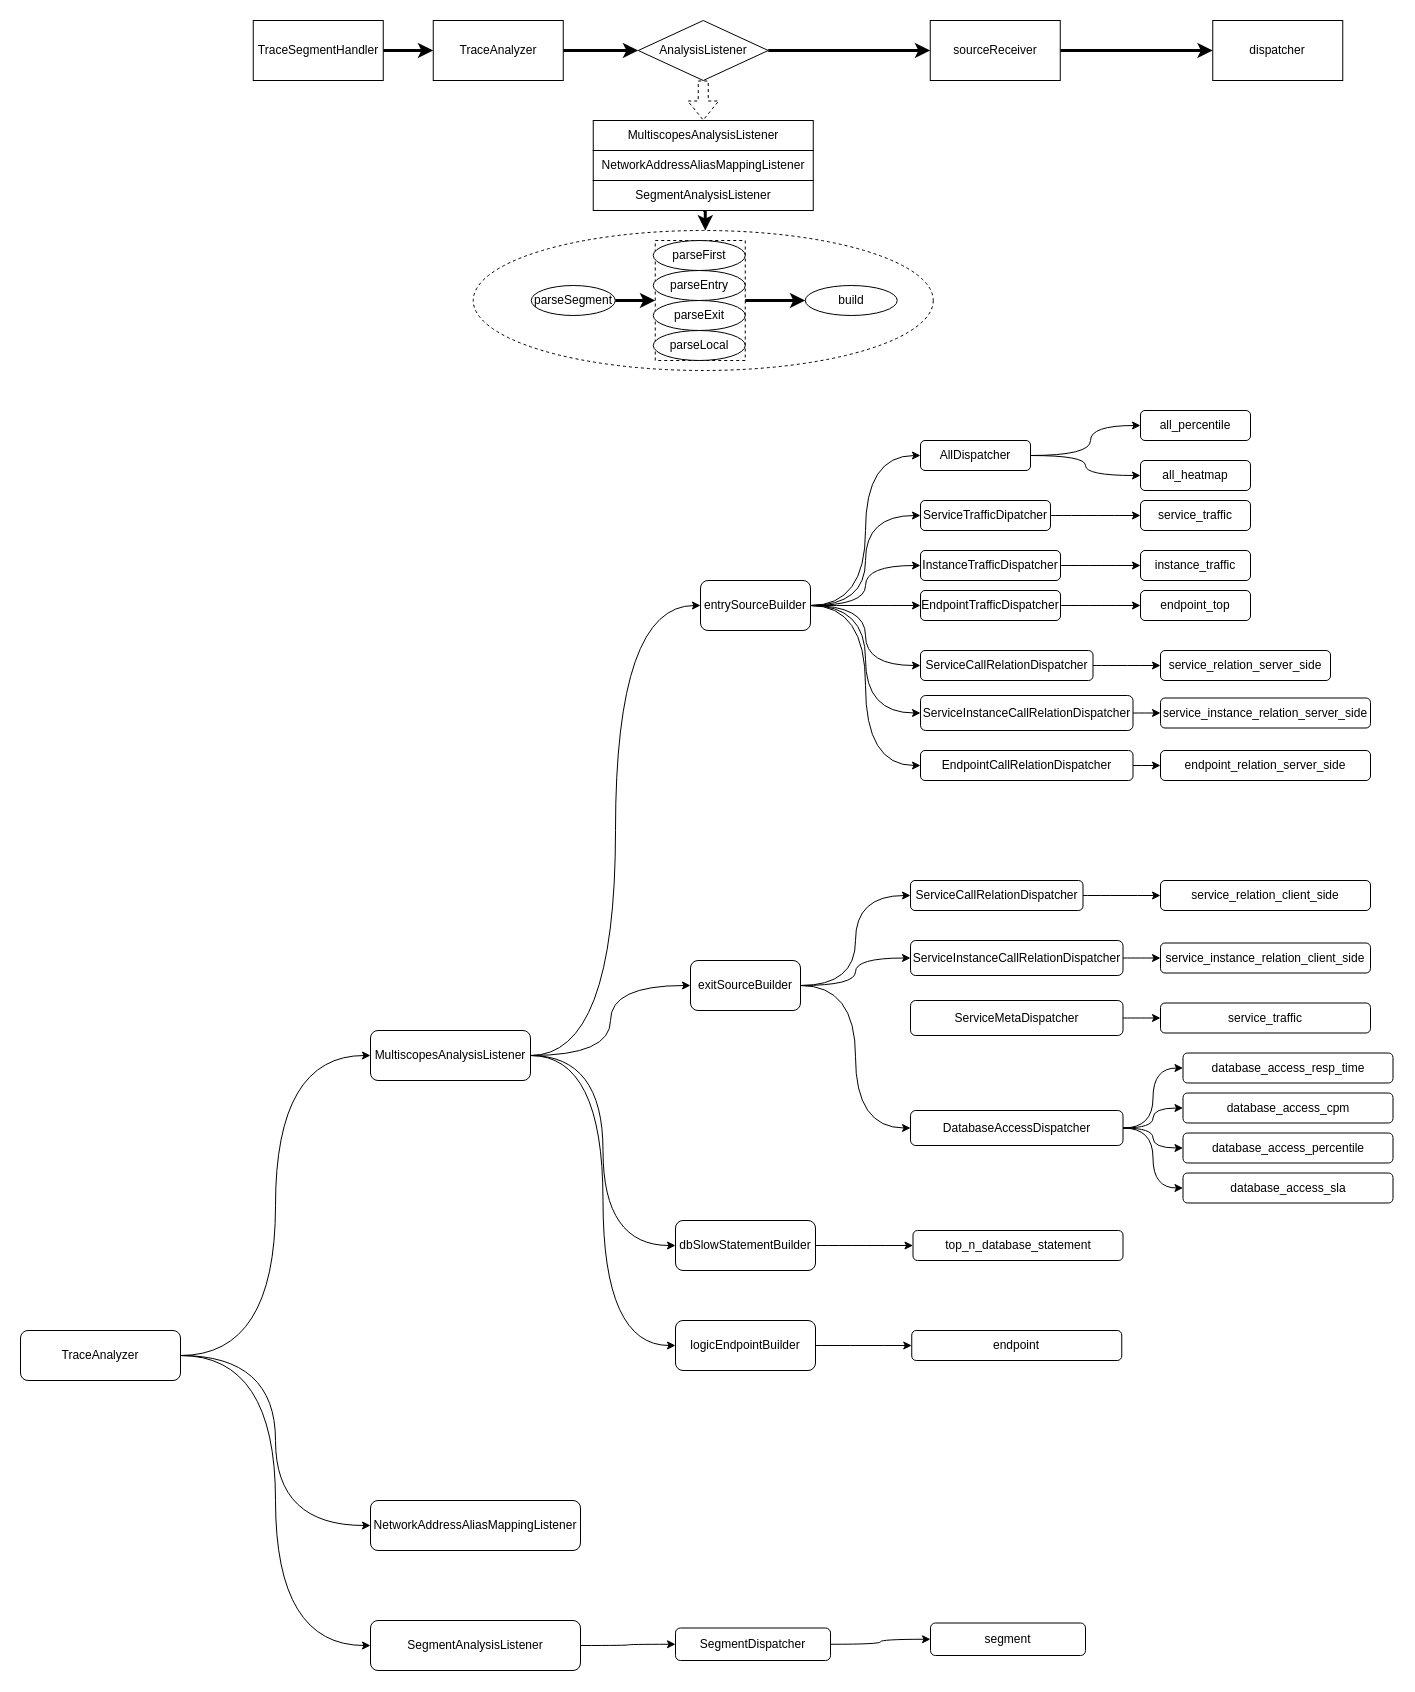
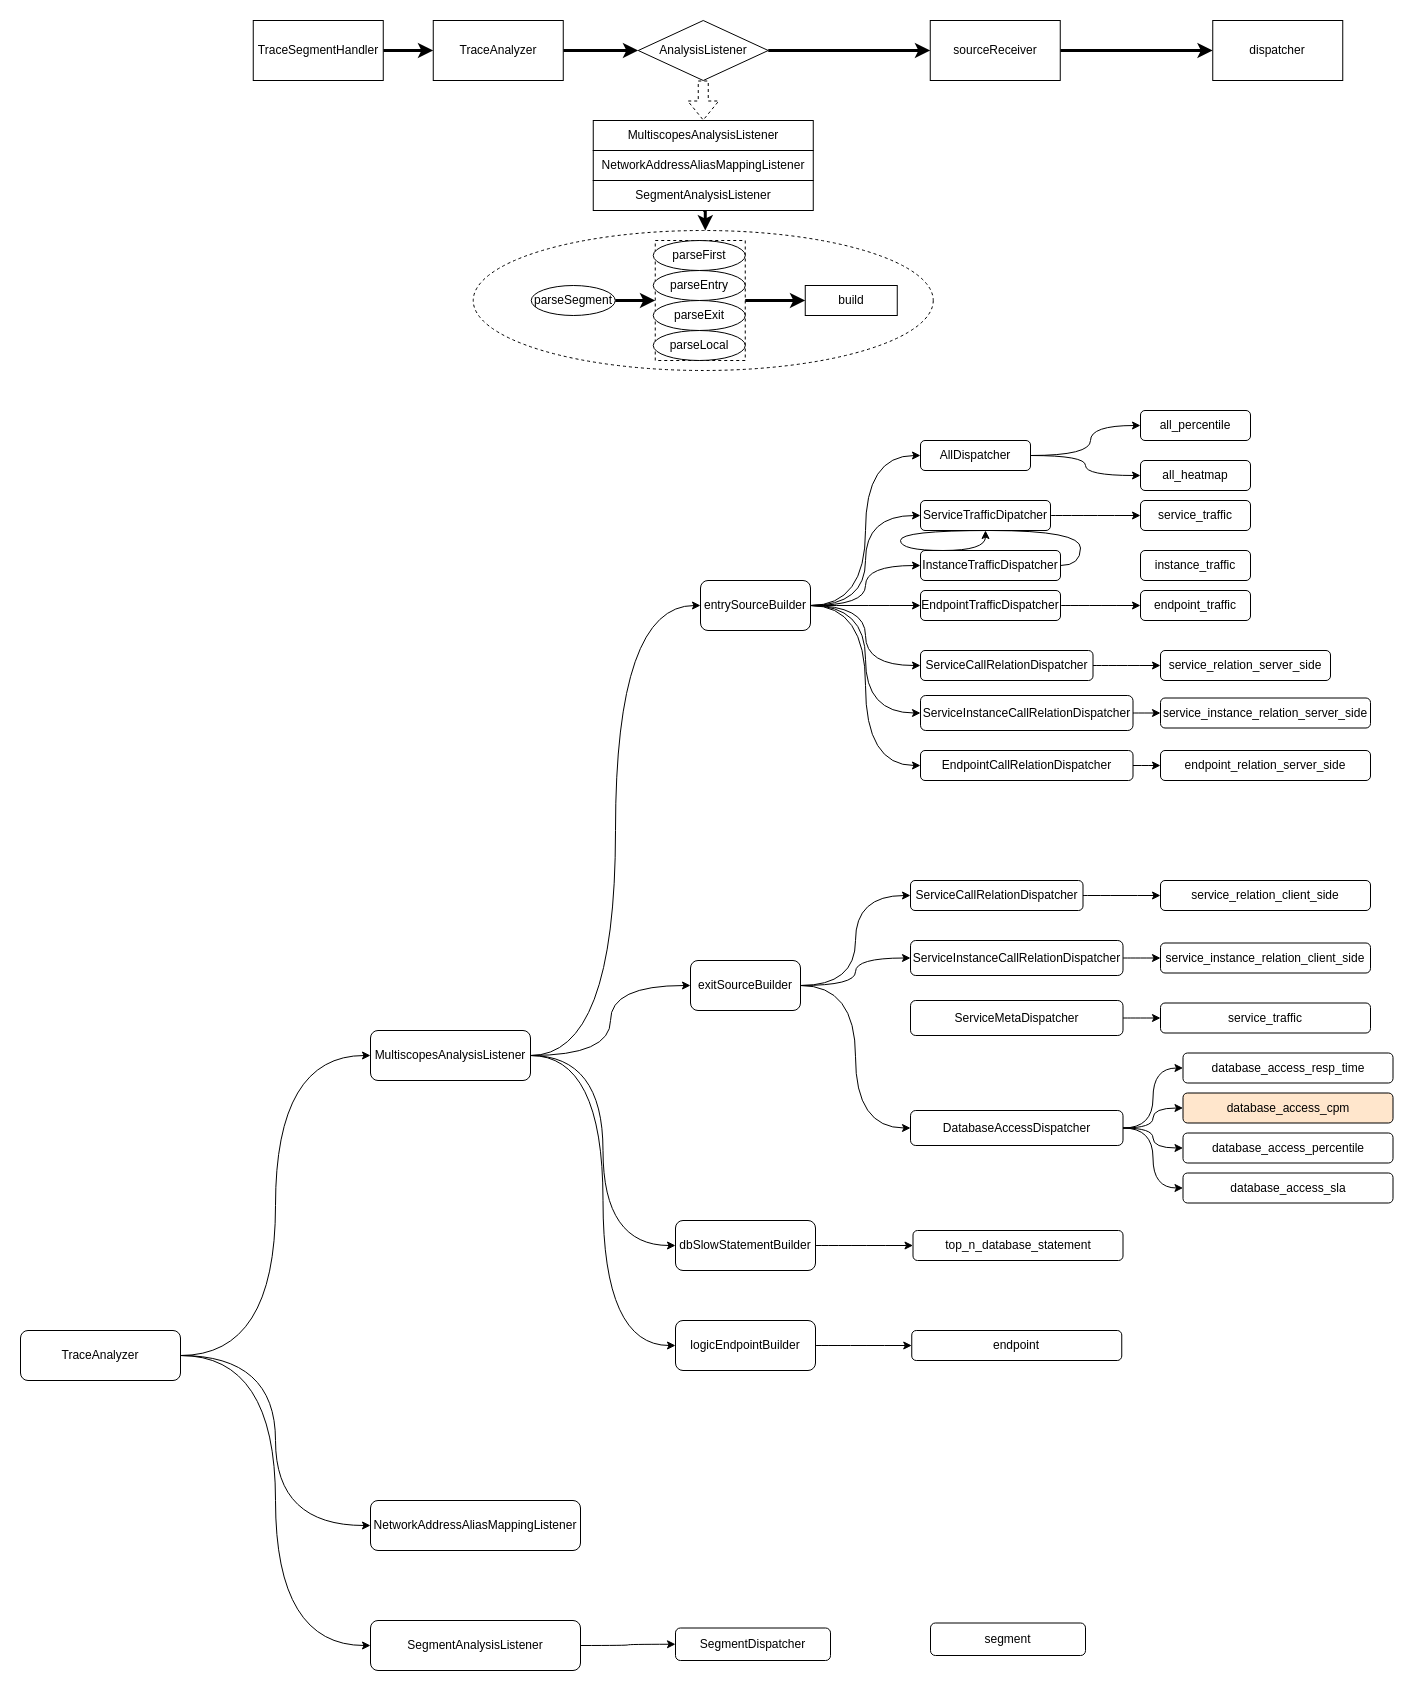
(851, 301) -> (851, 301)
(1099, 566) -> (1062, 536)
(1196, 606) -> (1196, 606)
(1288, 1108) -> (1288, 1108)
(877, 1643) -> none
